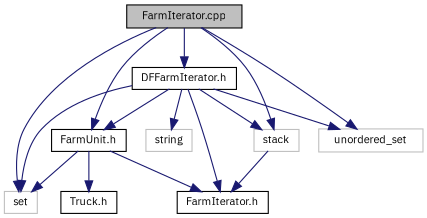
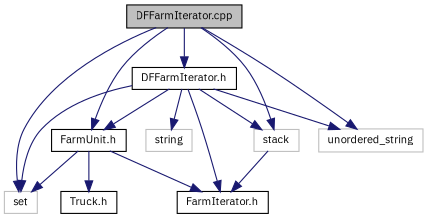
(184, 16) -> (184, 16)
(371, 140) -> (371, 140)
